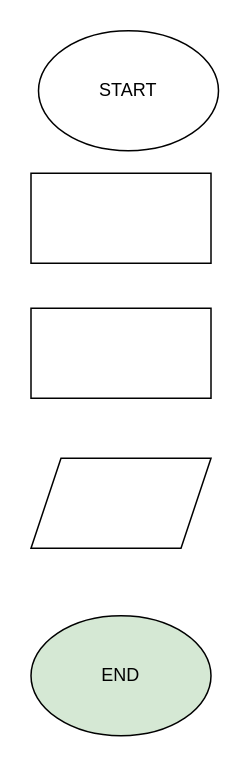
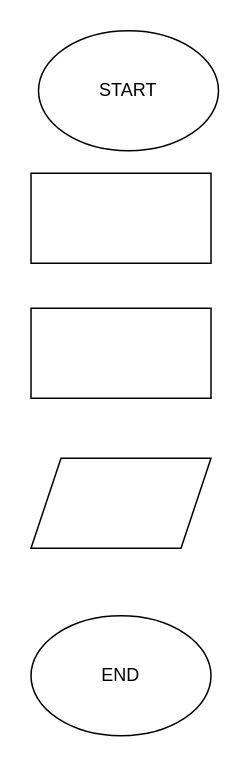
(121, 676) -> (121, 676)
